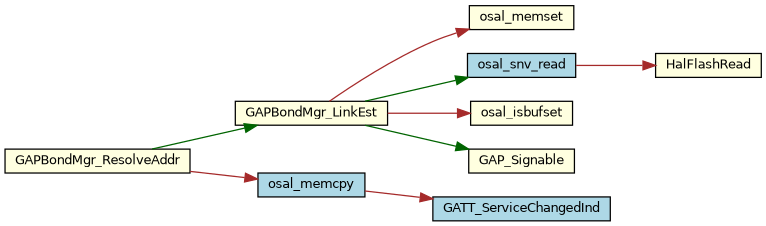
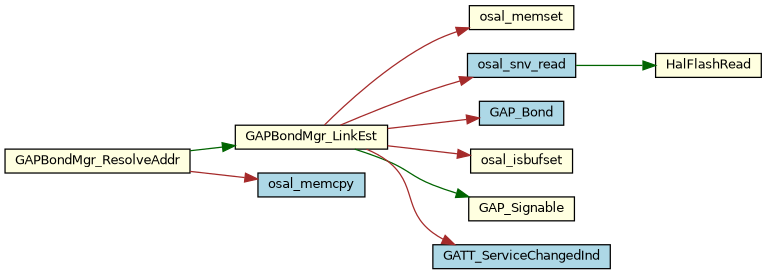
(609, 65) -> (609, 65)
(410, 91) -> (400, 101)
none -> (522, 113)
(392, 194) -> (408, 191)
